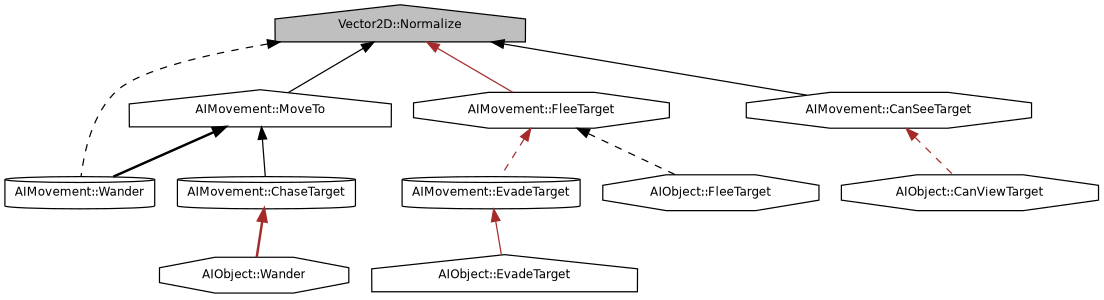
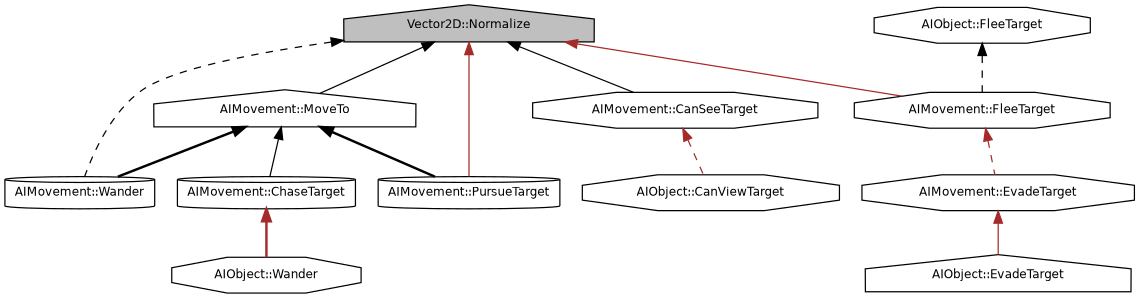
(632, 154) -> (982, 74)
none -> (469, 193)
(491, 193) -> (998, 193)
